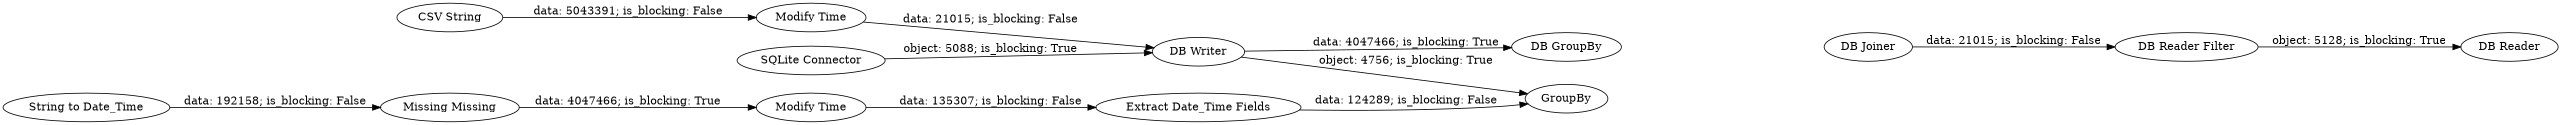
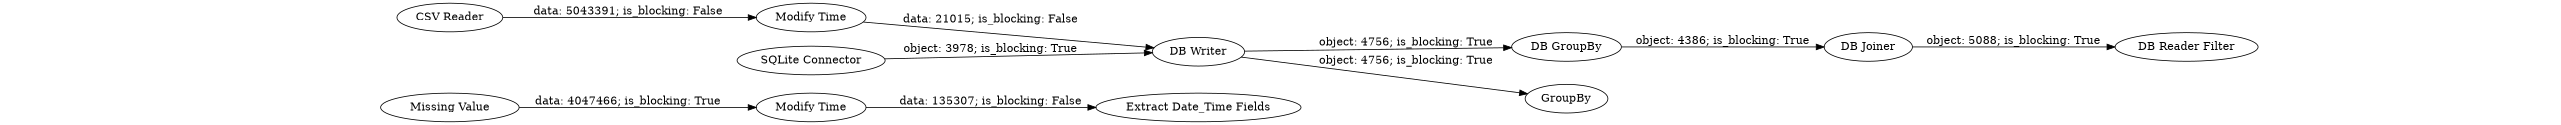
(450, 18) -> (450, 18)
(2014, 41) -> (2014, 41)
(1406, 43) -> (1406, 43)
none -> (1719, 47)
(2510, 47) -> none
(991, 49) -> (991, 49)
(86, 107) -> none
(450, 107) -> (450, 107)
(1410, 110) -> none
